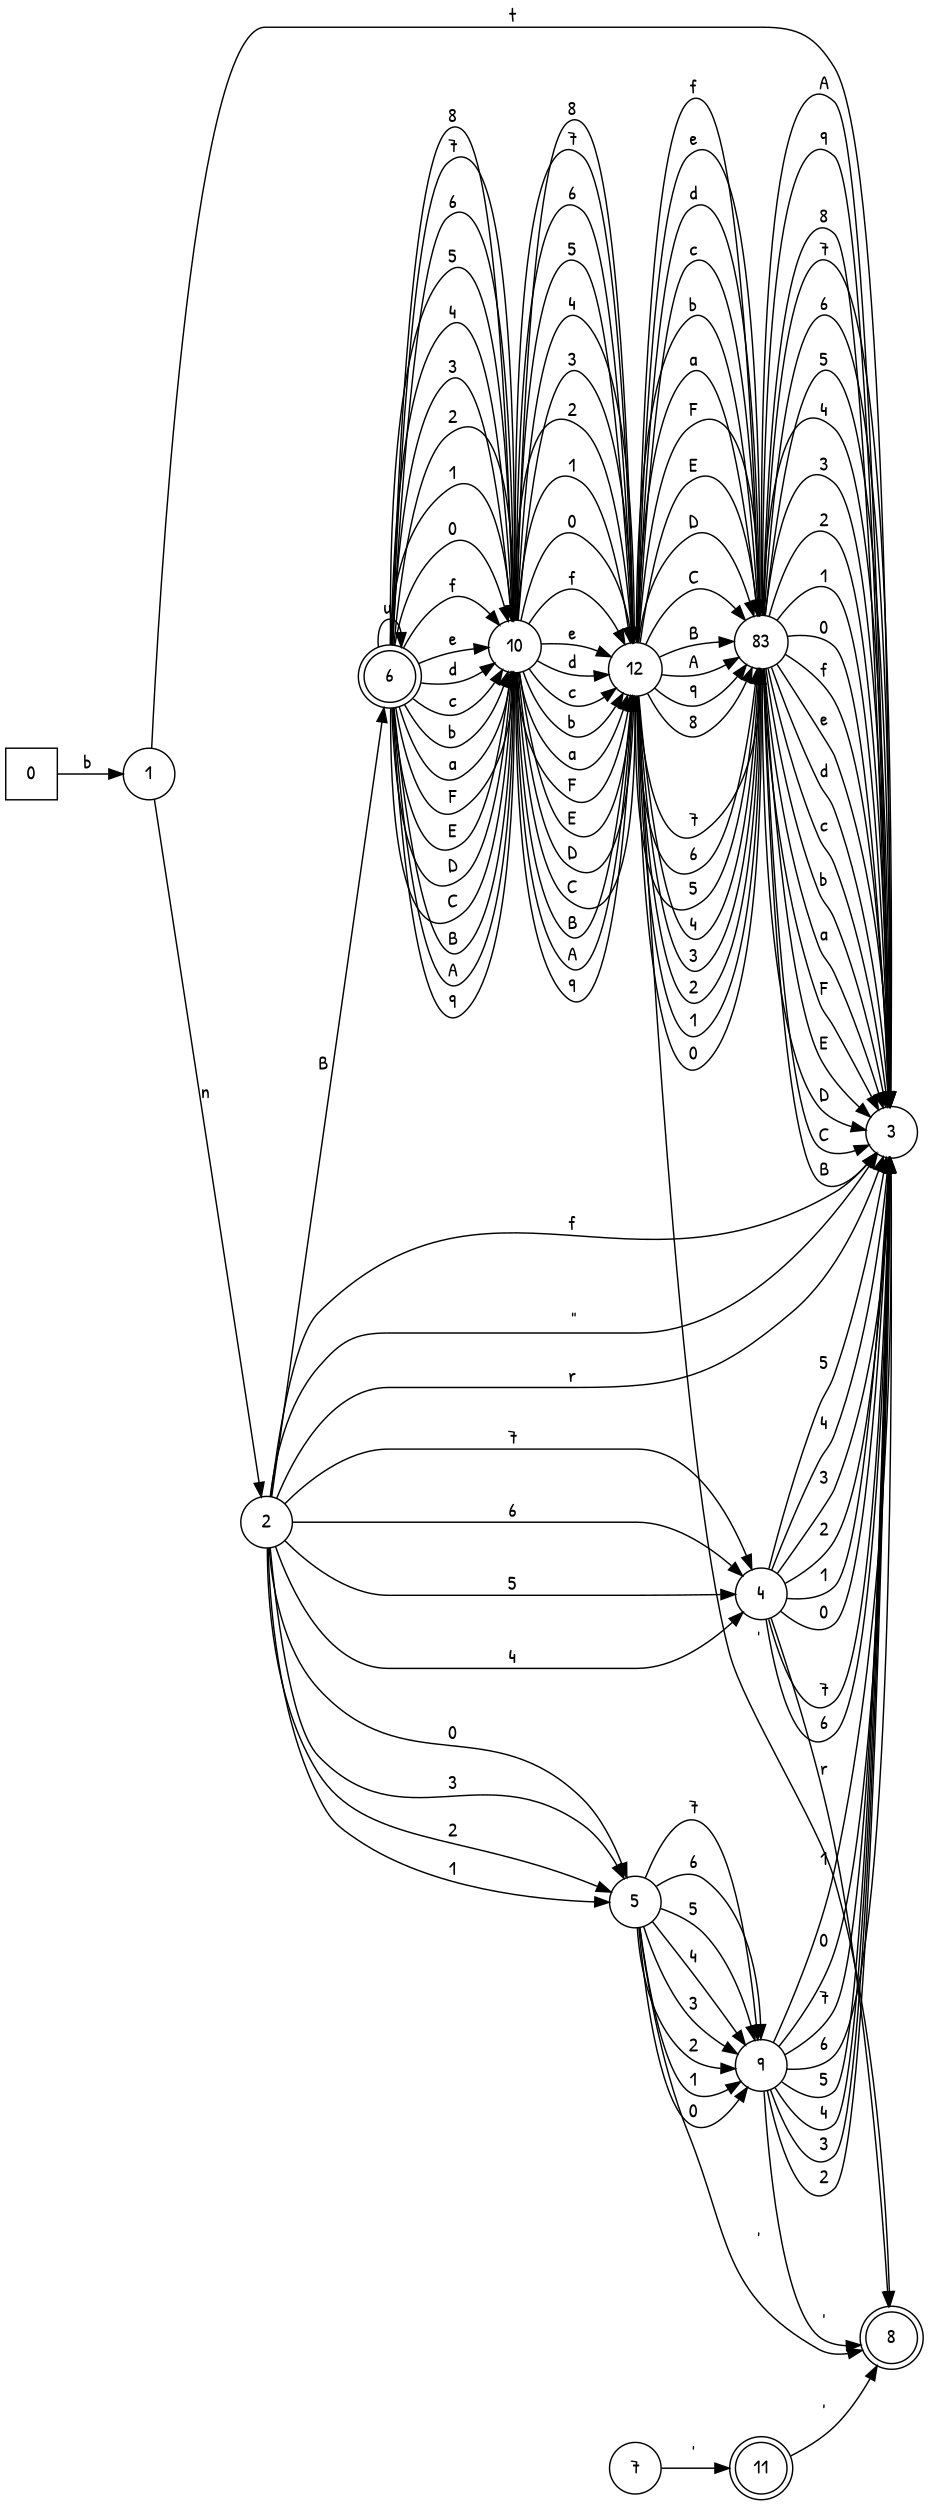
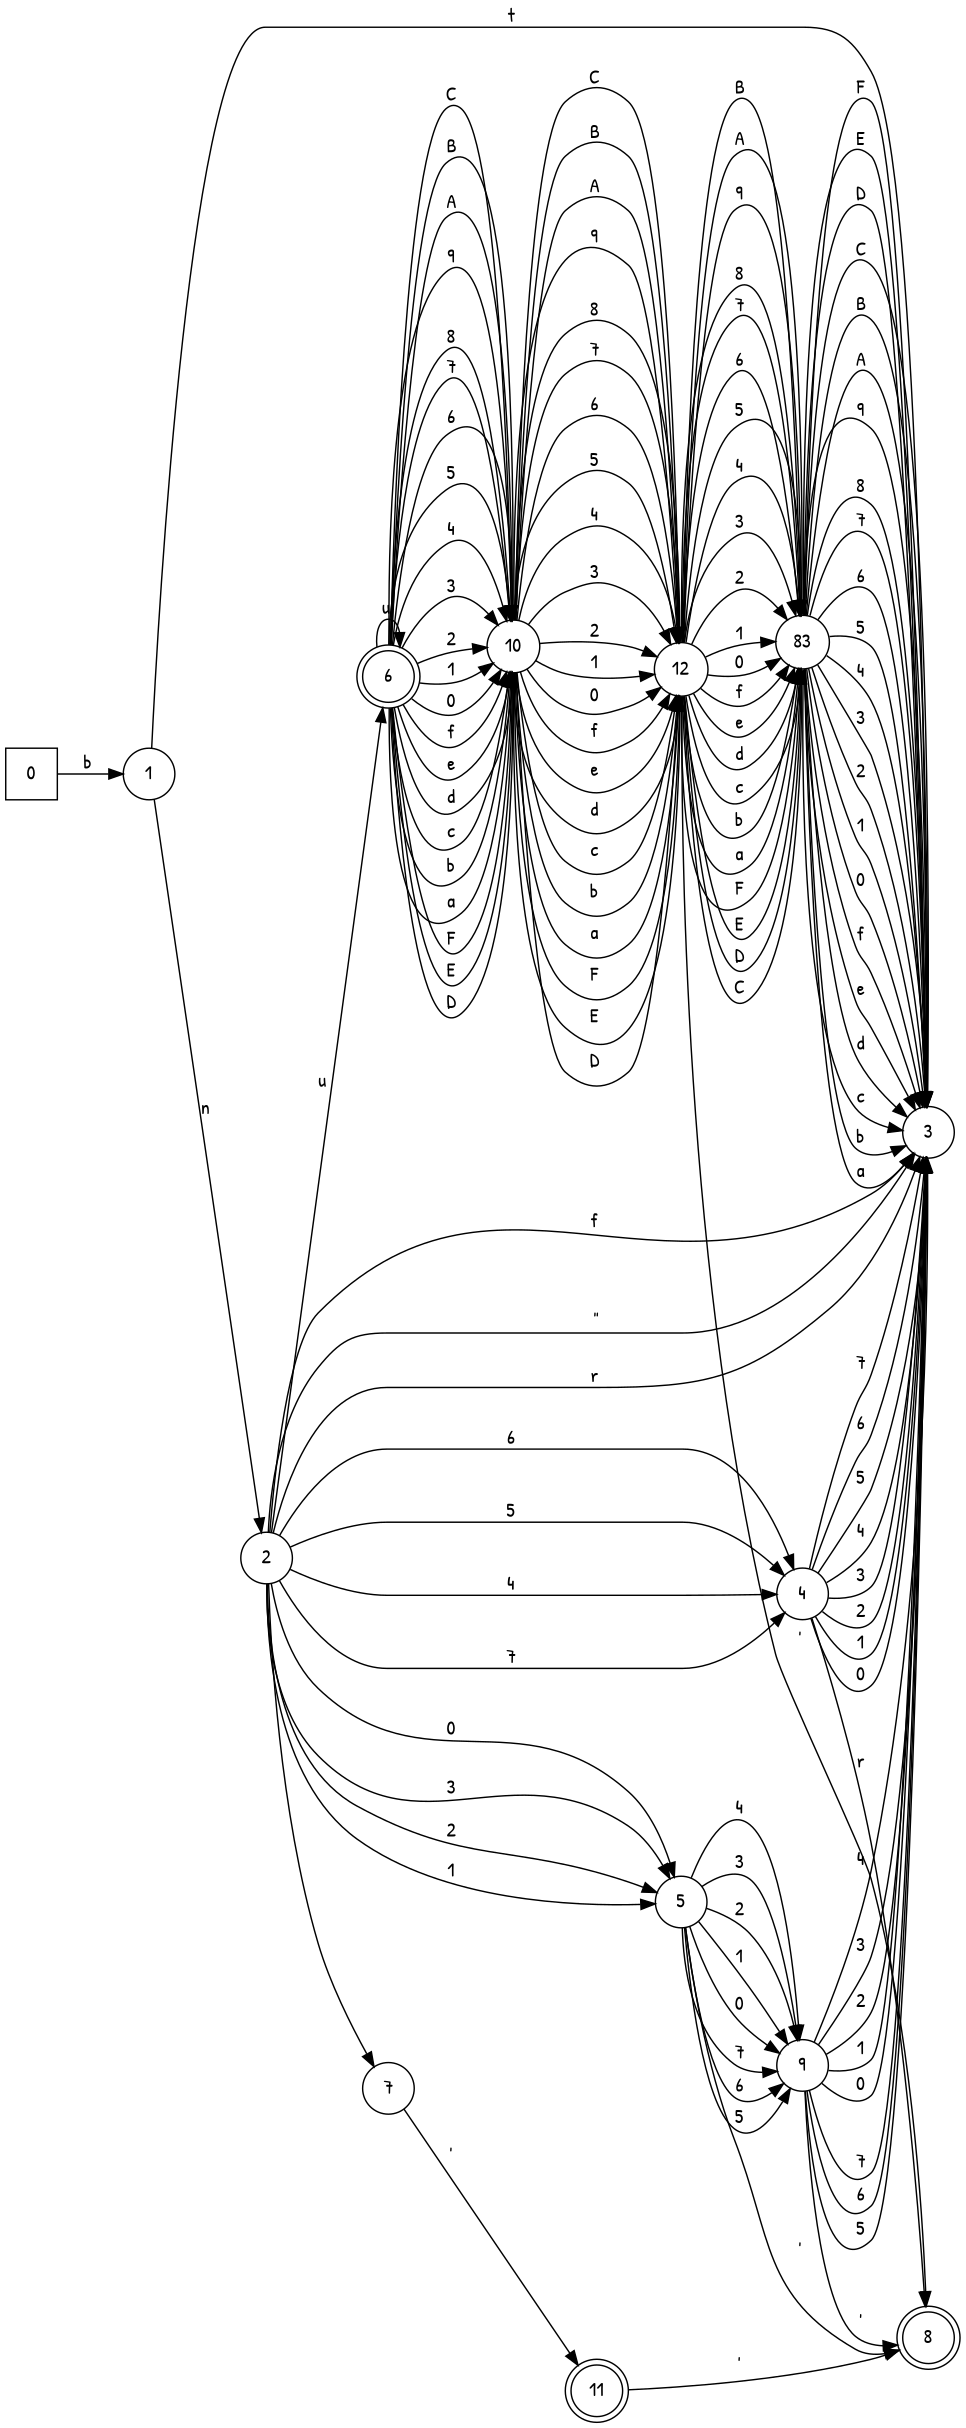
(325, 1064) -> (325, 1081)
none -> (292, 1825)
